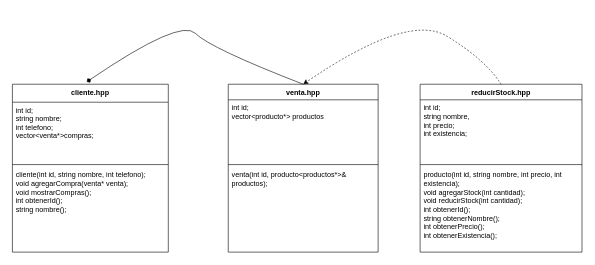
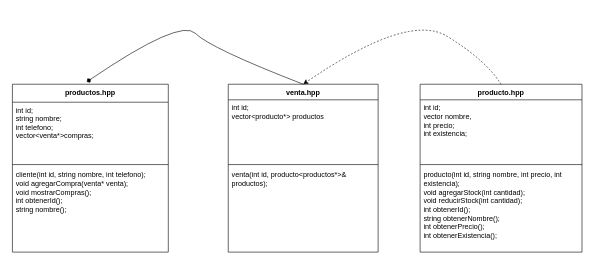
(90, 93) -> (90, 93)
(501, 93) -> (501, 93)
(449, 121) -> (450, 121)
